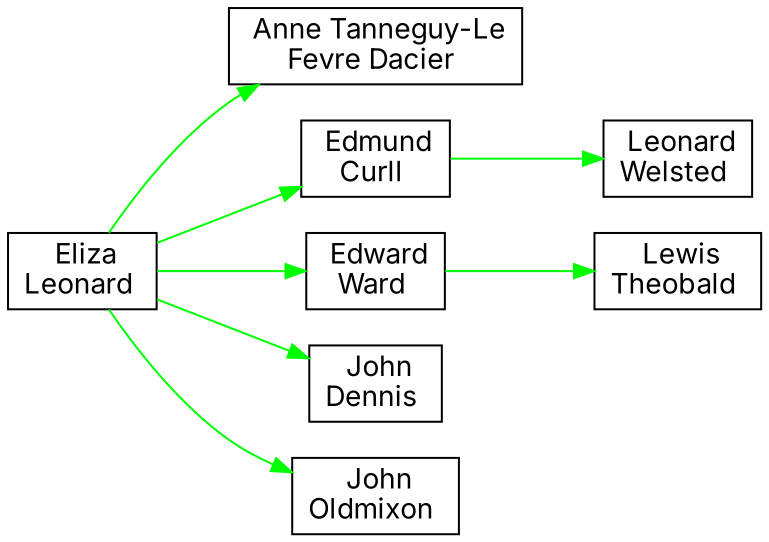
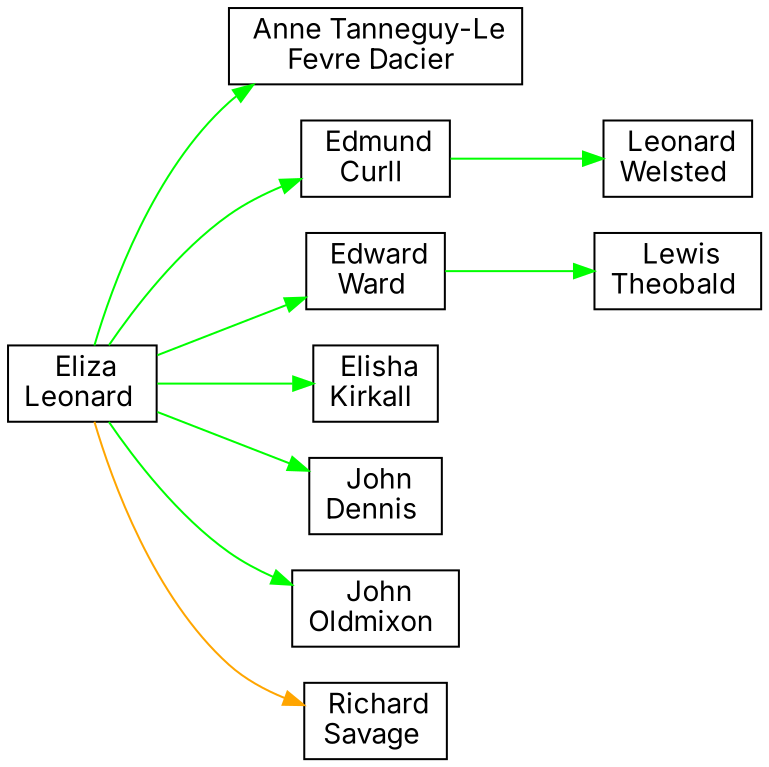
none -> (376, 384)
none -> (376, 721)
